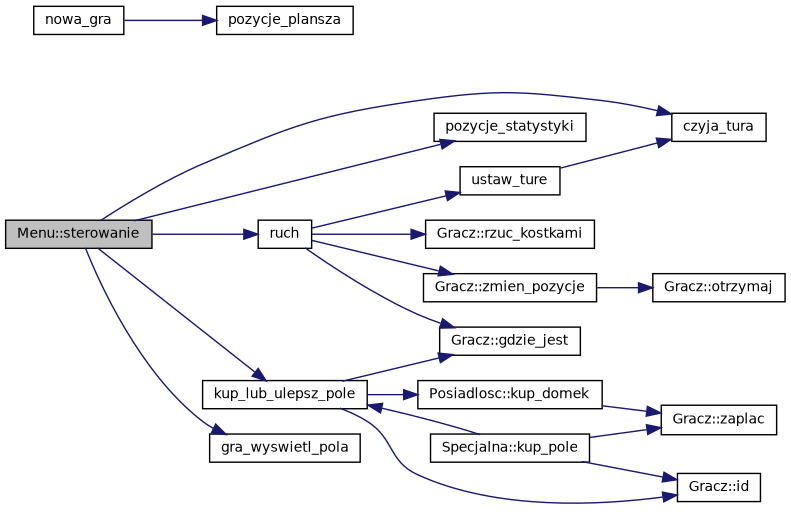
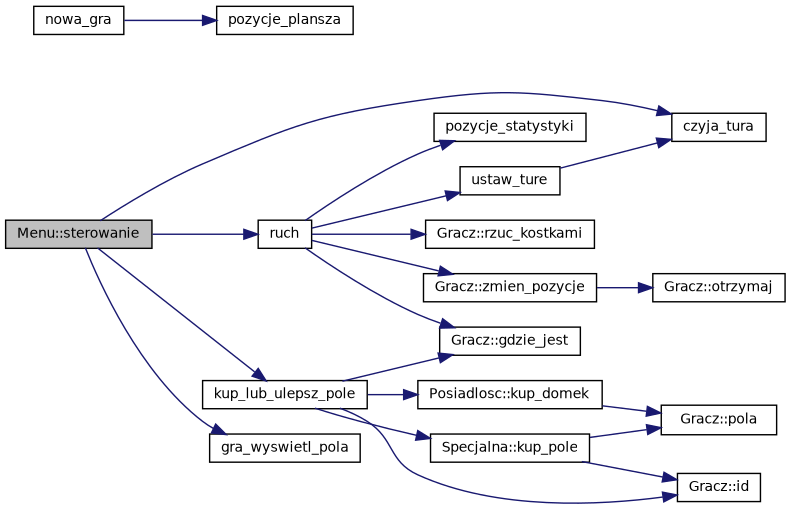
(287, 183) -> (370, 179)
(431, 420) -> (388, 429)
(719, 420) -> (719, 420)
